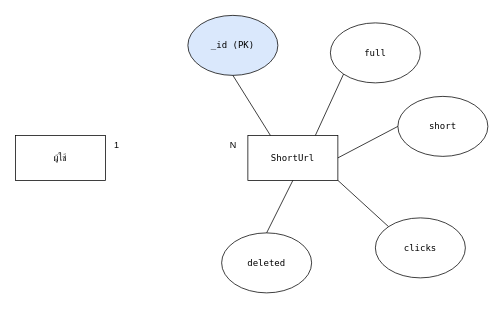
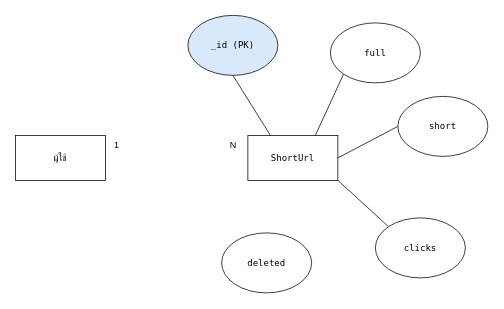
(280, 207) -> none
